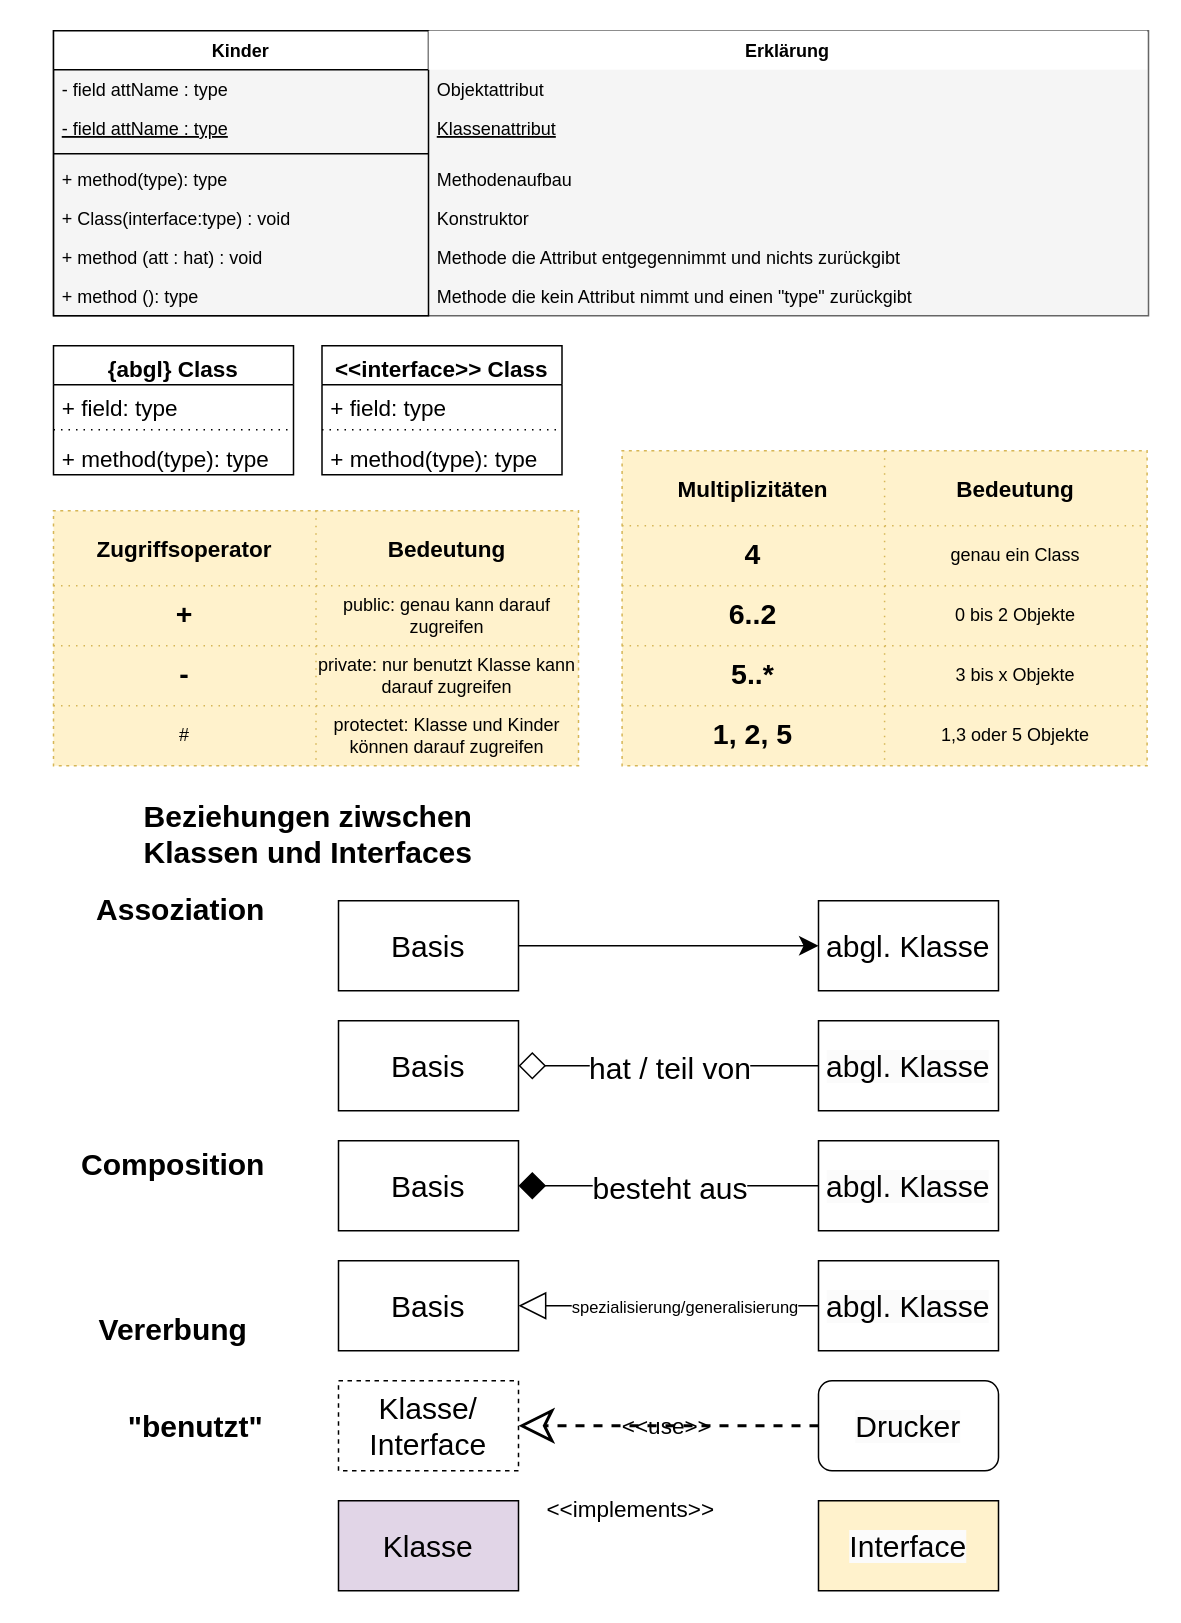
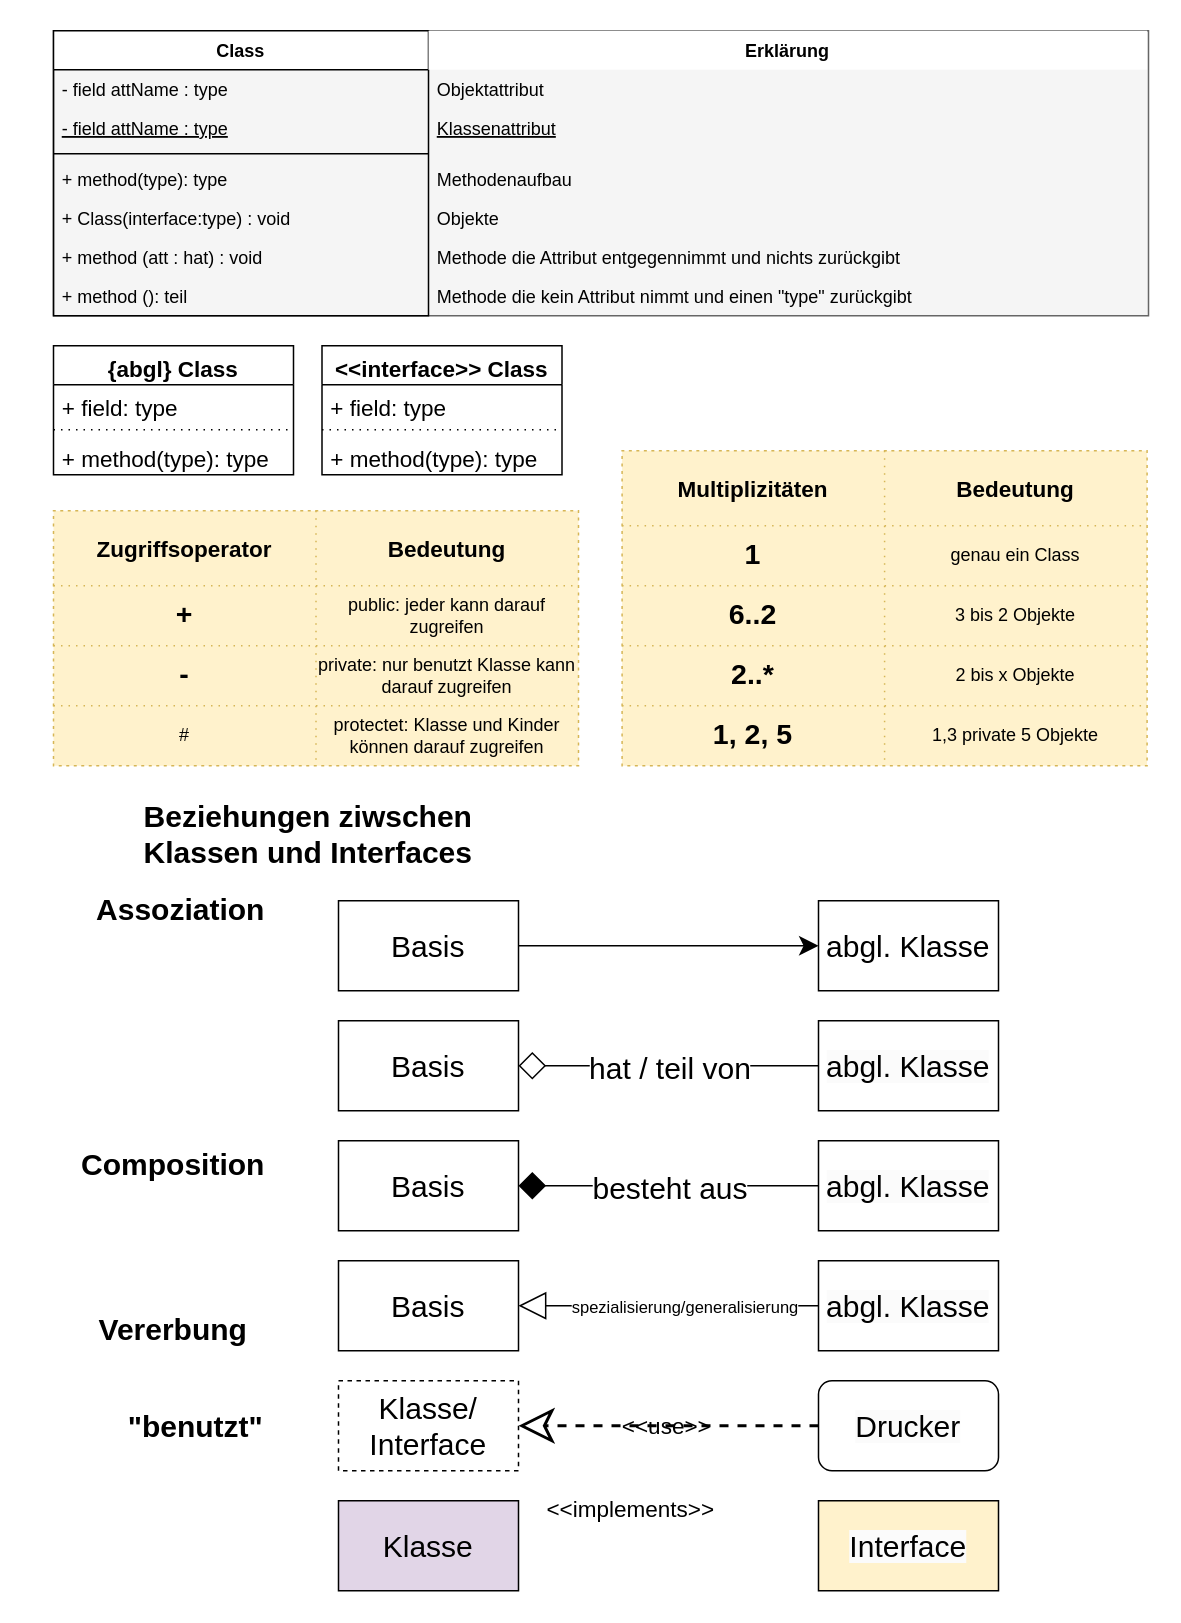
(240, 51) -> (240, 51)
(492, 219) -> (472, 219)
(138, 297) -> (133, 297)
(753, 556) -> (753, 556)
(447, 616) -> (447, 616)
(1016, 616) -> (1016, 616)
(753, 676) -> (753, 676)
(1016, 676) -> (1016, 676)
(1016, 736) -> (1016, 736)
